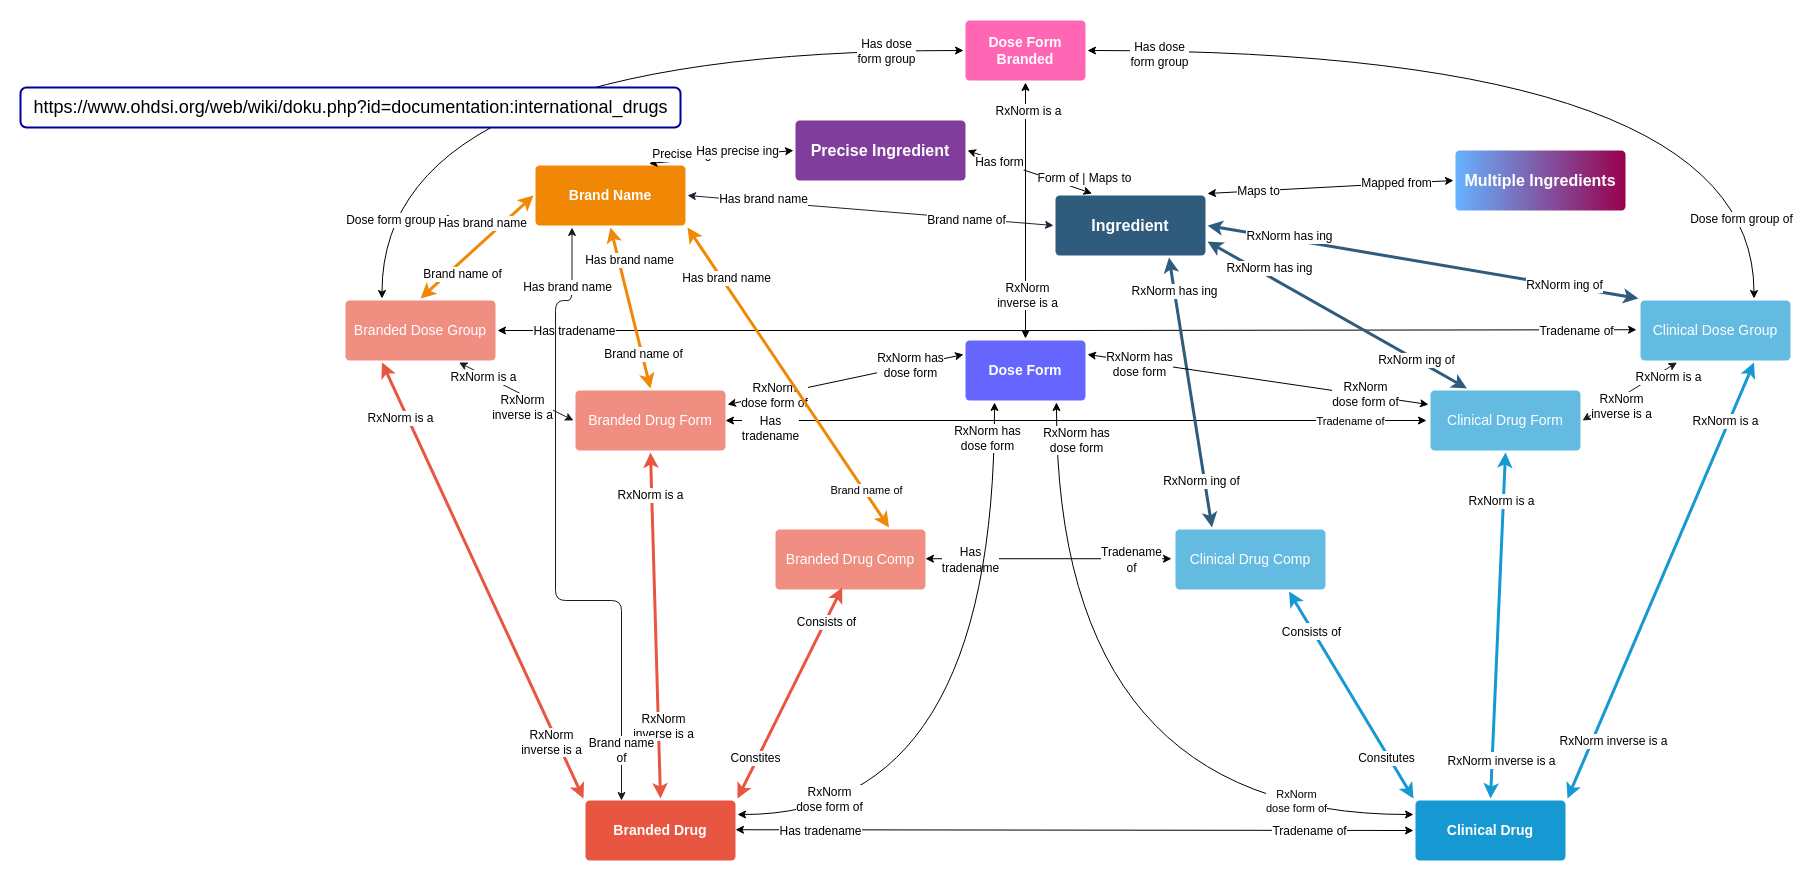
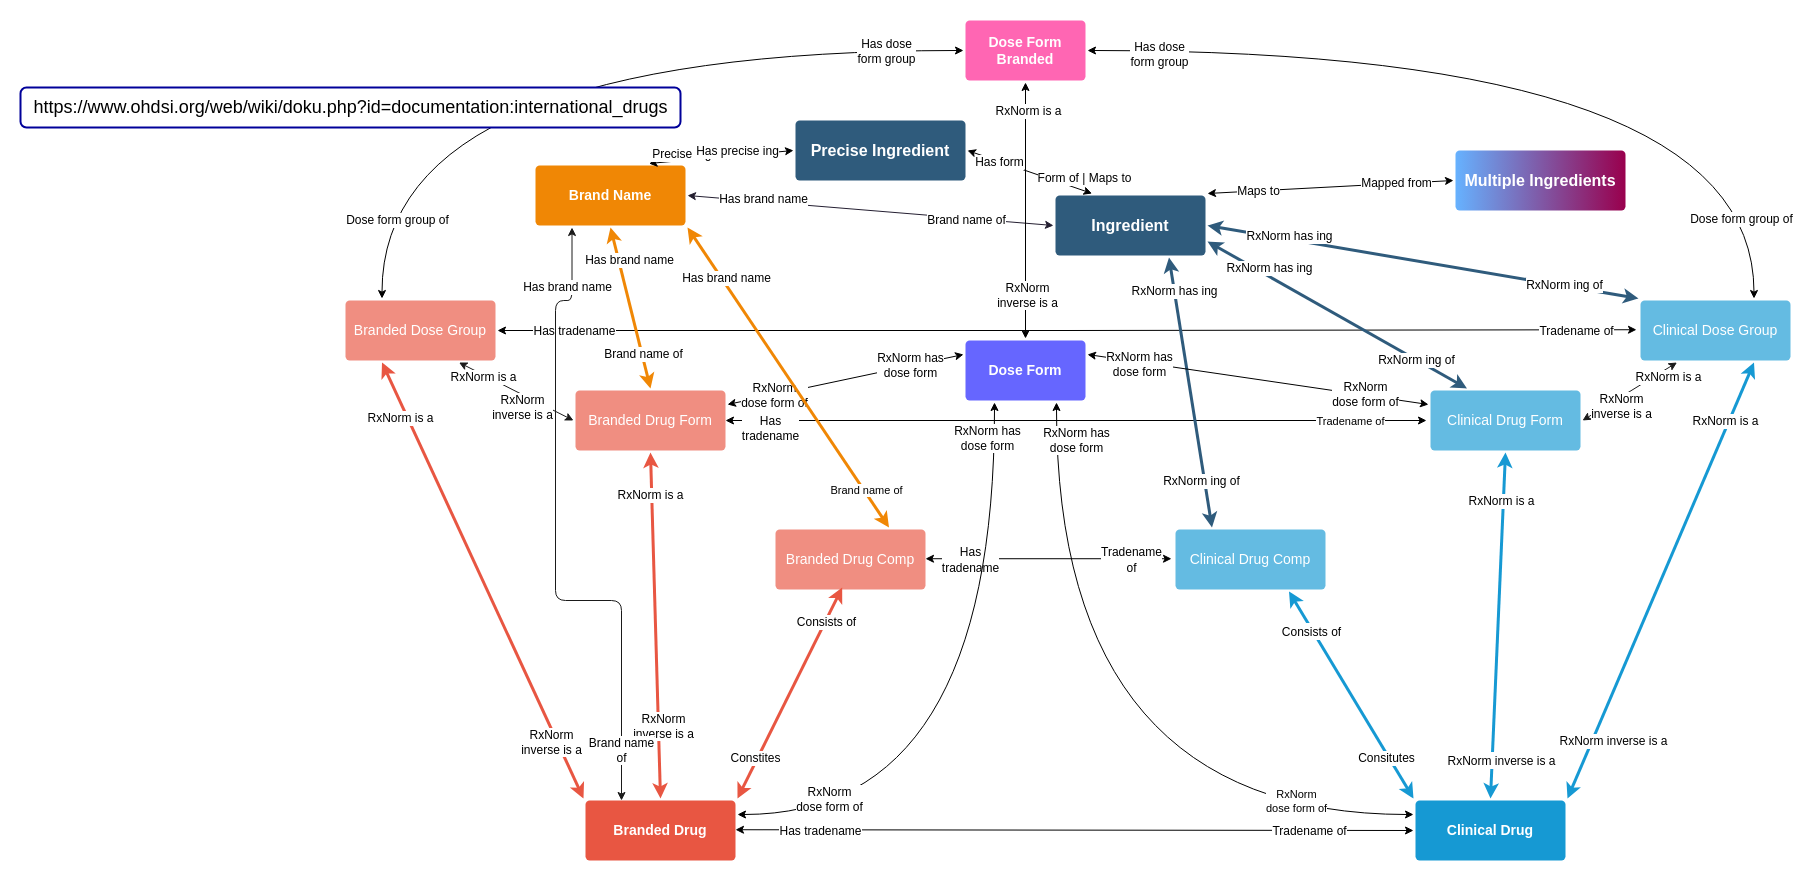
(881, 151) -> (881, 151)
(477, 247) -> none
